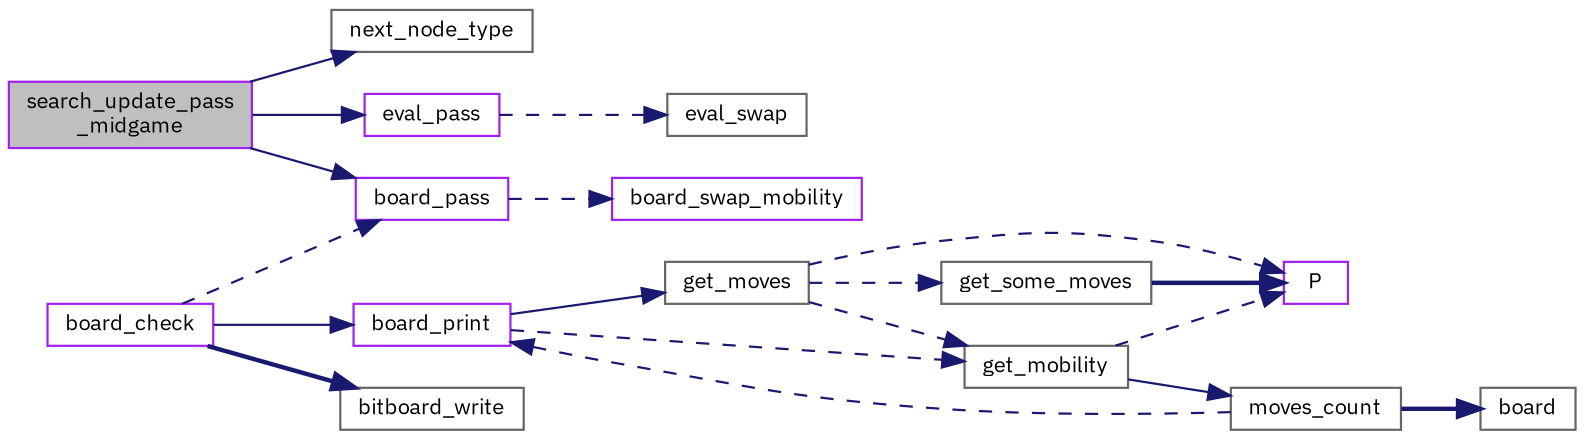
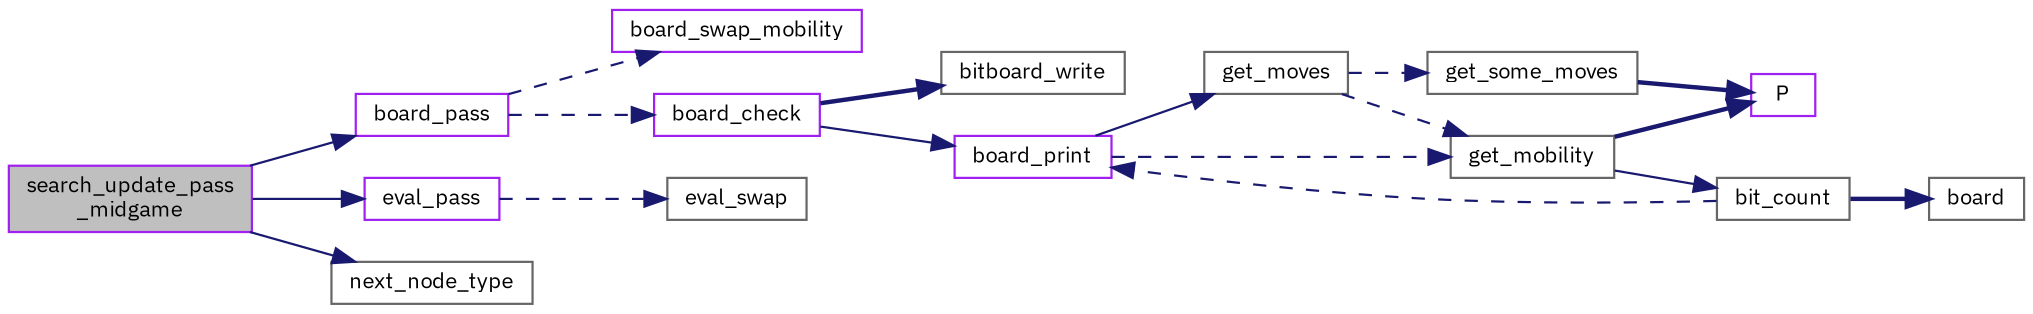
(1036, 233) -> none
(271, 266) -> (570, 115)
(1189, 322) -> (1672, 122)
(1316, 409) -> (1783, 199)
